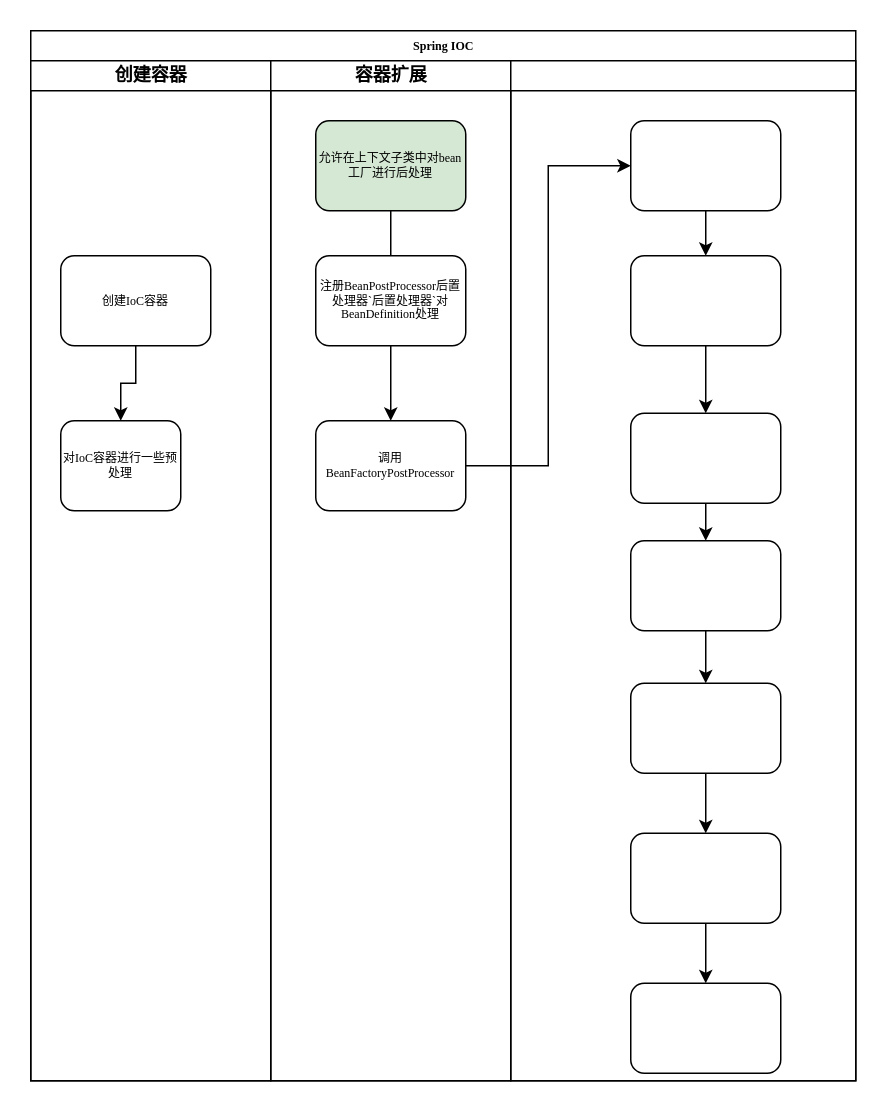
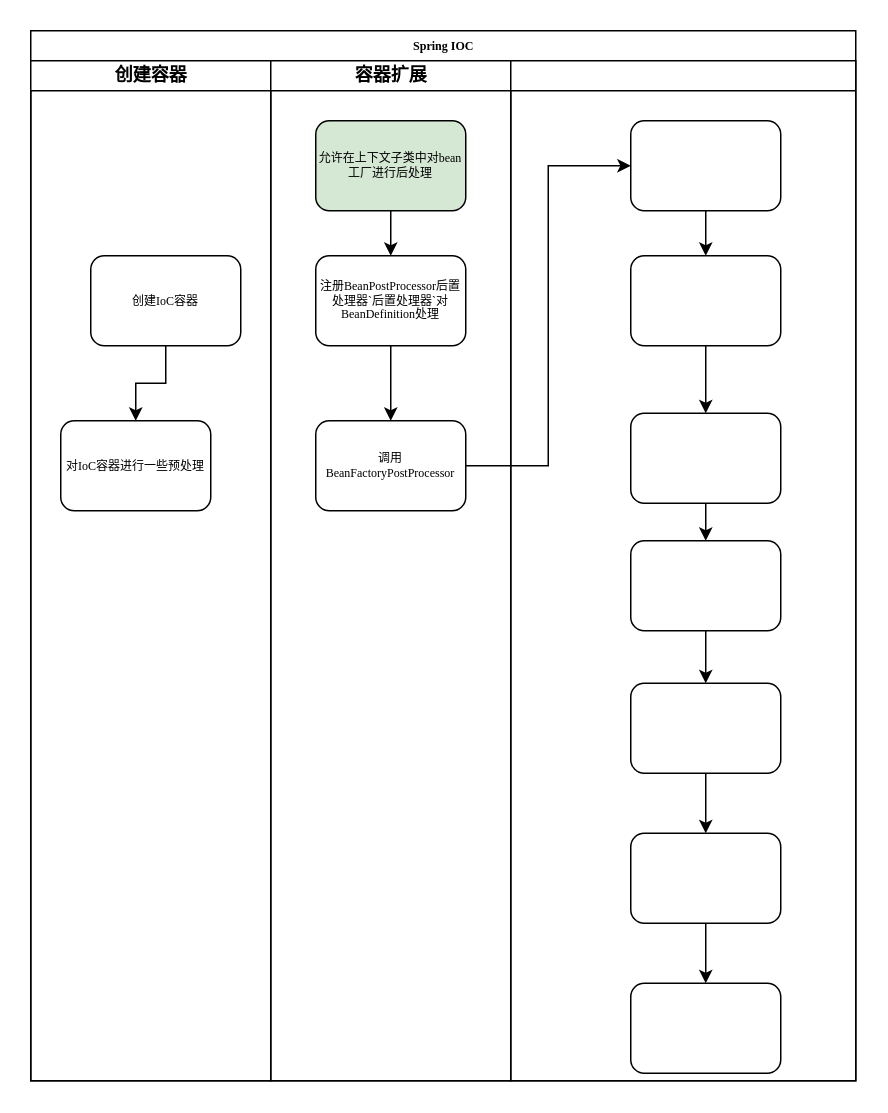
(391, 248) -> (391, 244)
(136, 301) -> (166, 301)
(121, 466) -> (136, 466)
